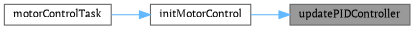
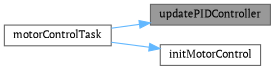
(265, 15) -> (125, 26)
